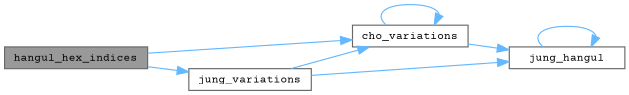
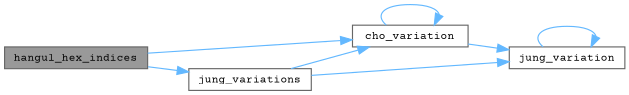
(410, 36) -> (410, 36)
(567, 58) -> (567, 58)
